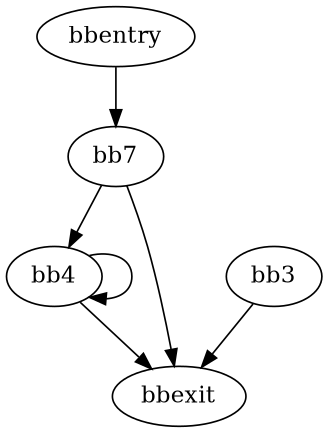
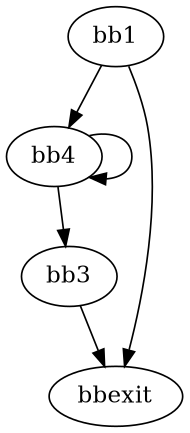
(116, 37) -> none
(116, 157) -> (116, 37)
(110, 330) -> (61, 208)
